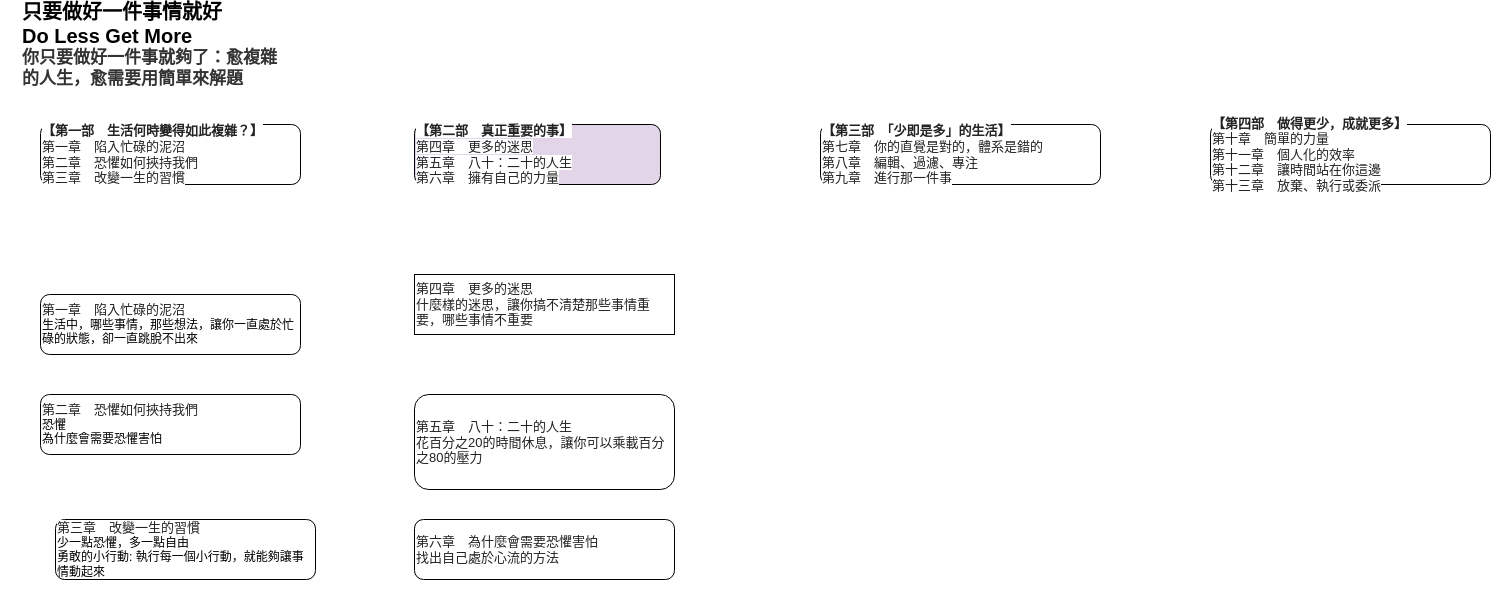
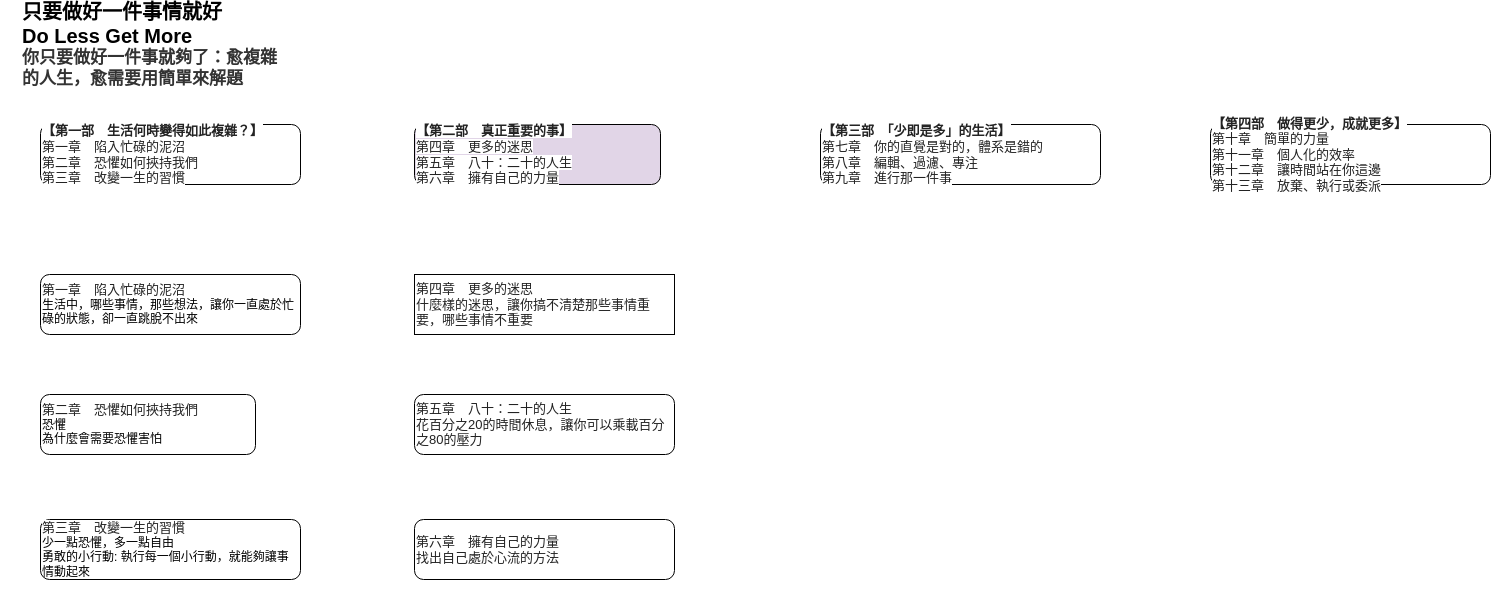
(171, 325) -> (171, 305)
(171, 425) -> (148, 425)
(545, 442) -> (545, 425)
(186, 550) -> (171, 550)
(501, 550) -> (483, 550)
